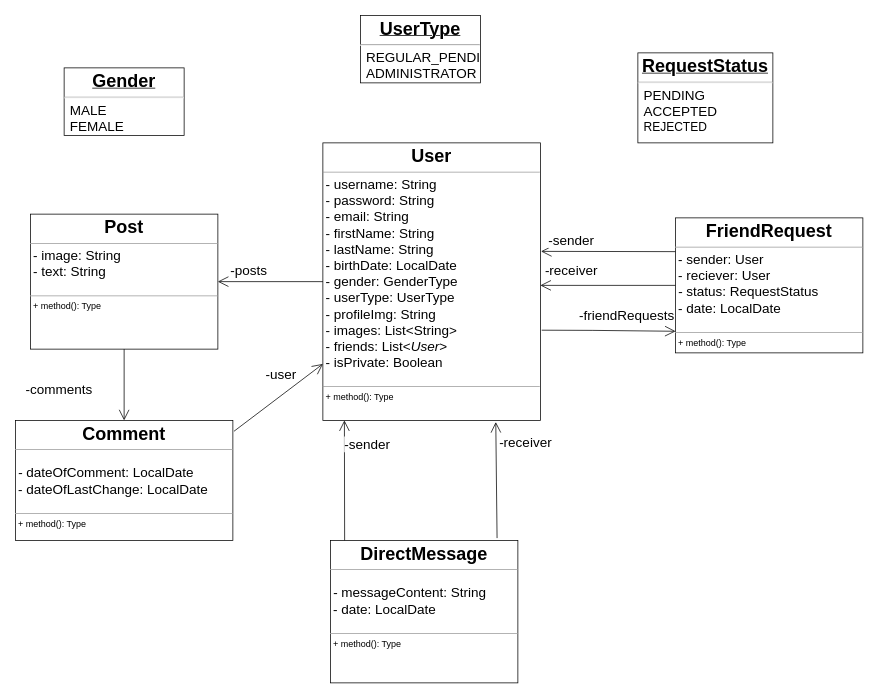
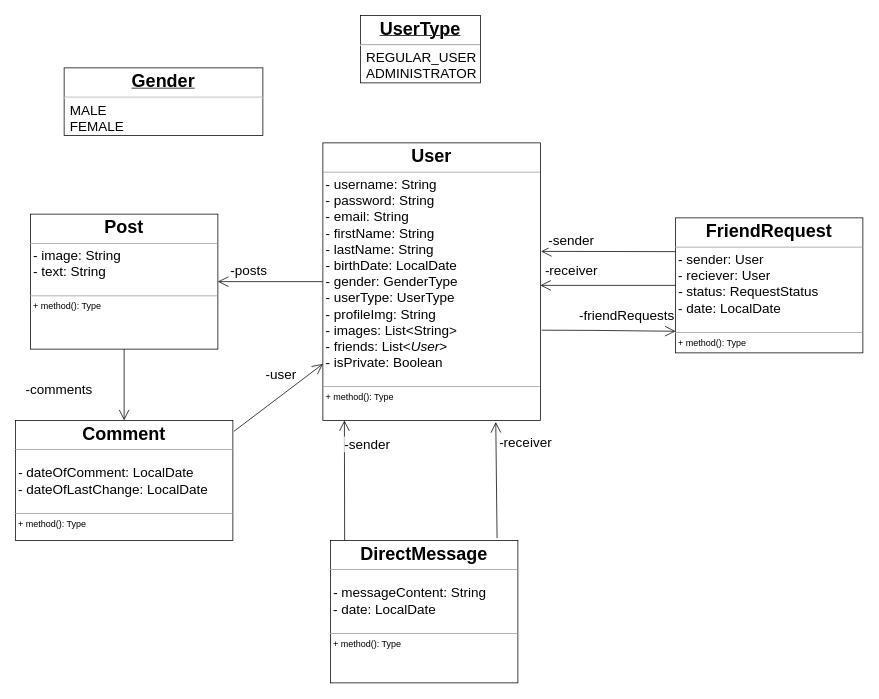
(398, 32) -> (393, 32)
(705, 98) -> none
(124, 102) -> (164, 102)
